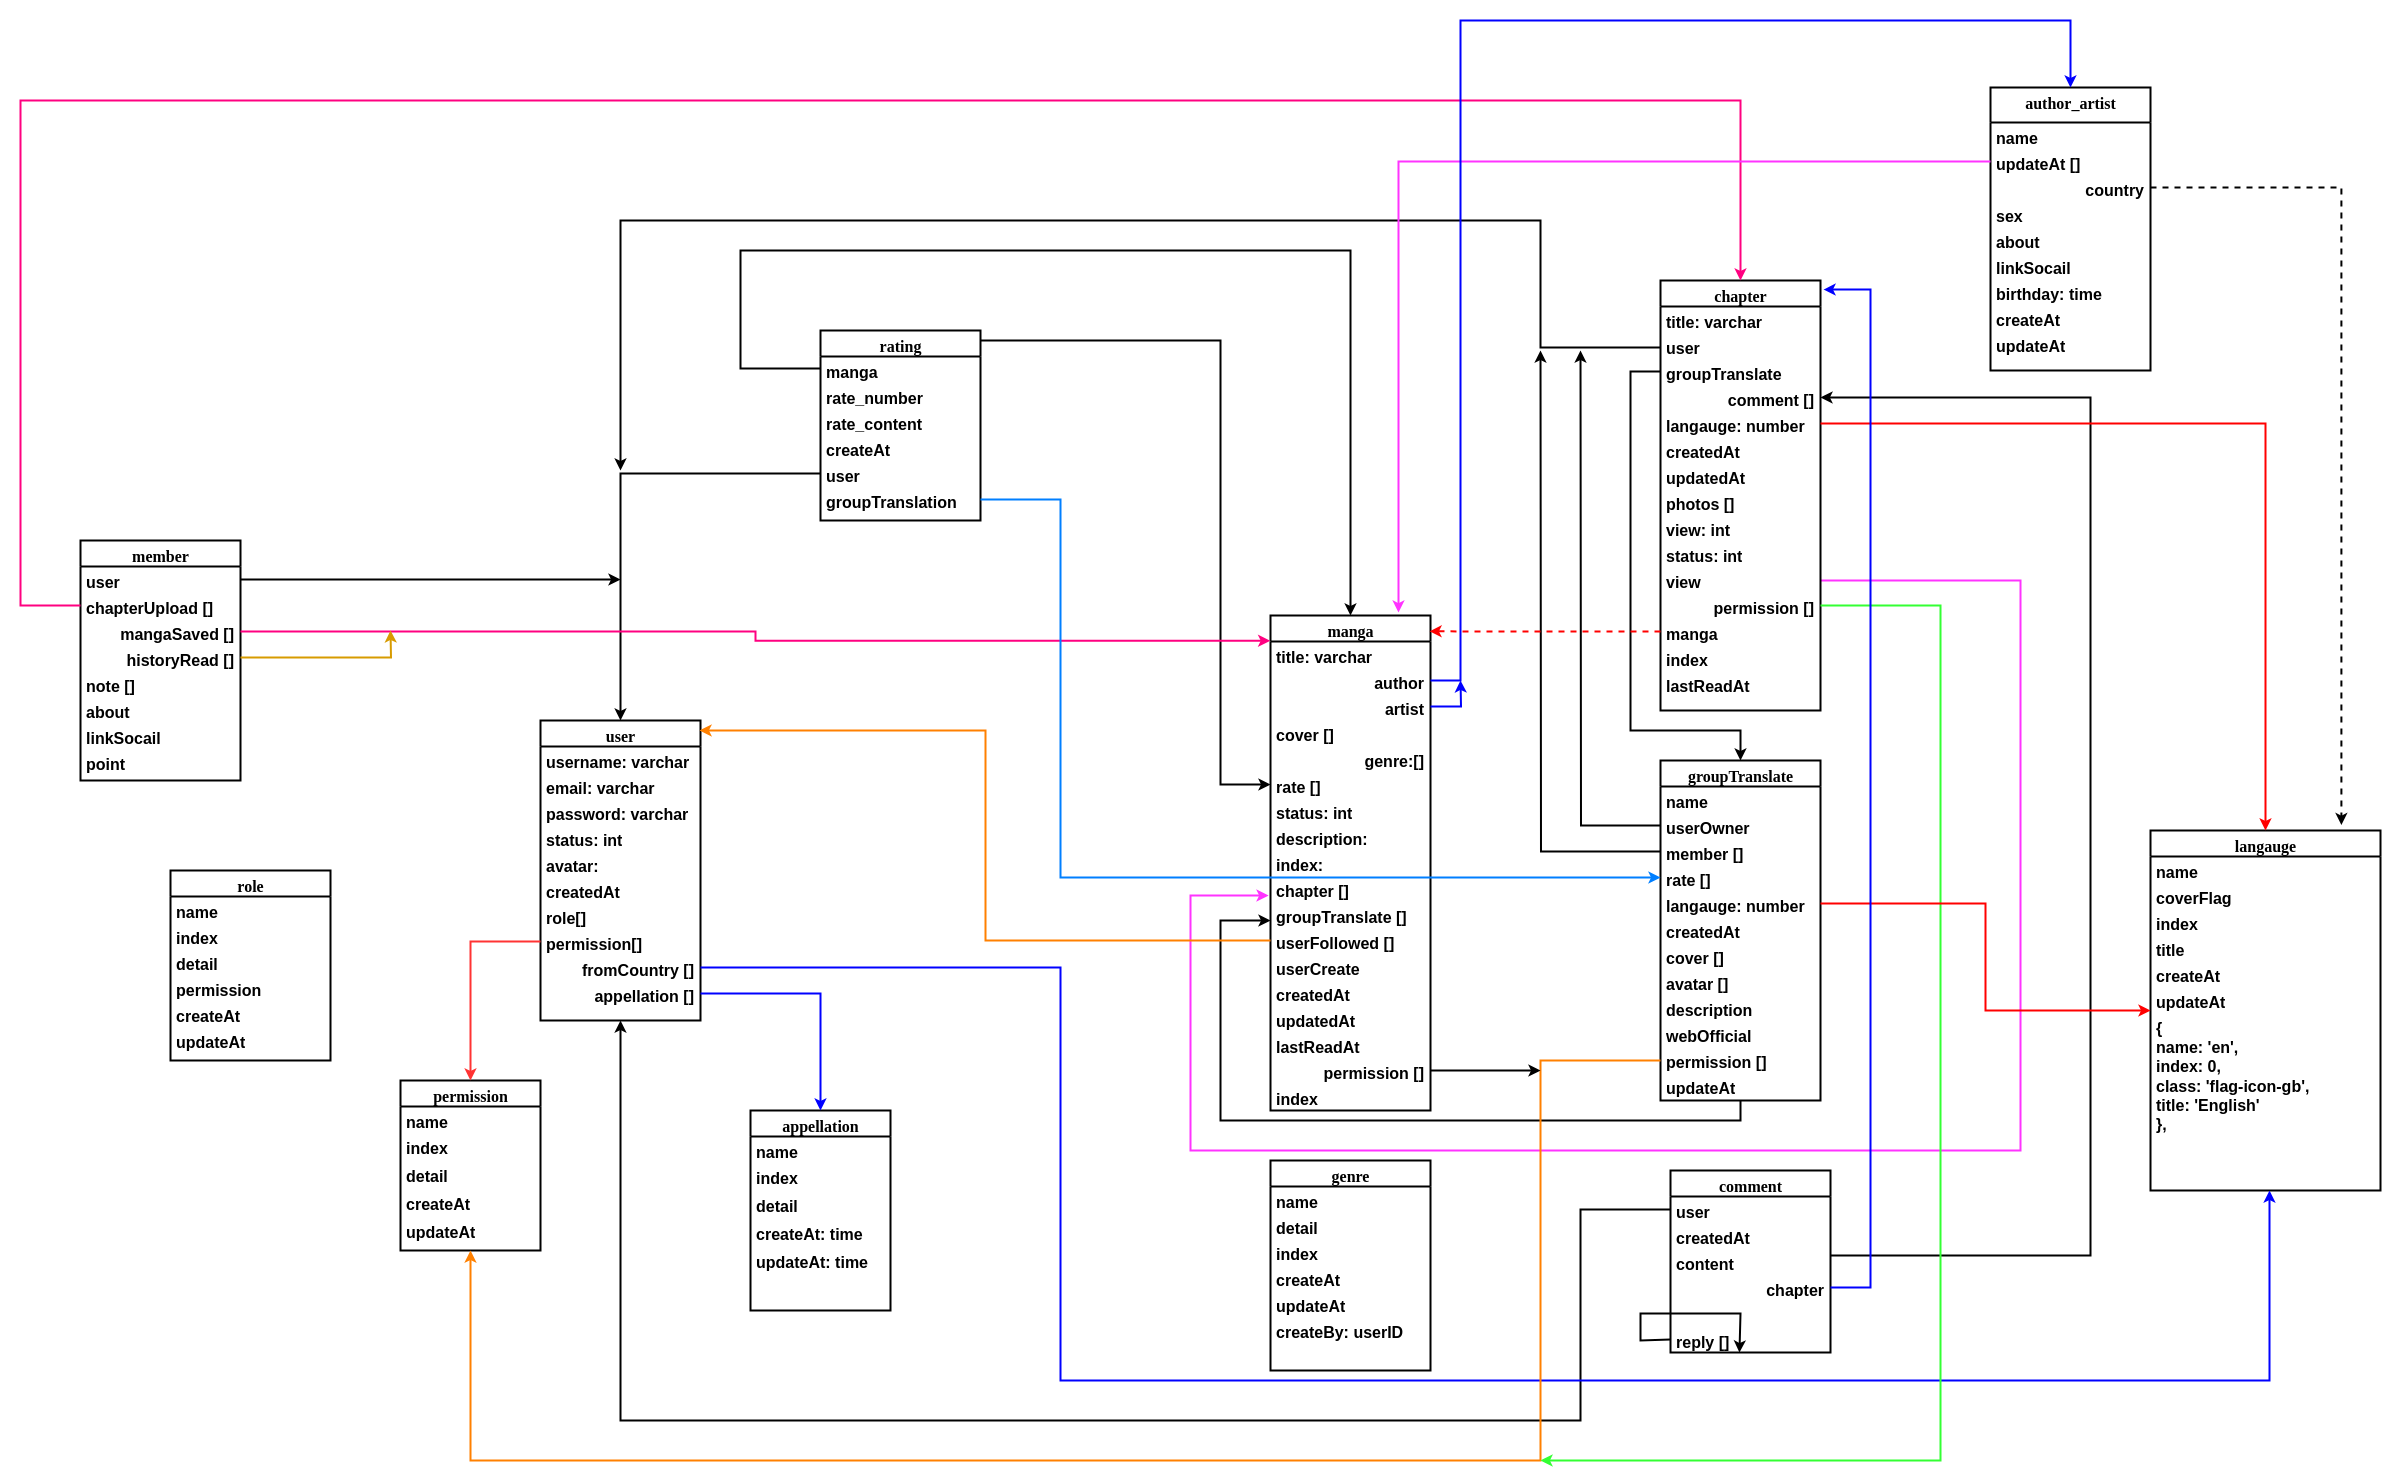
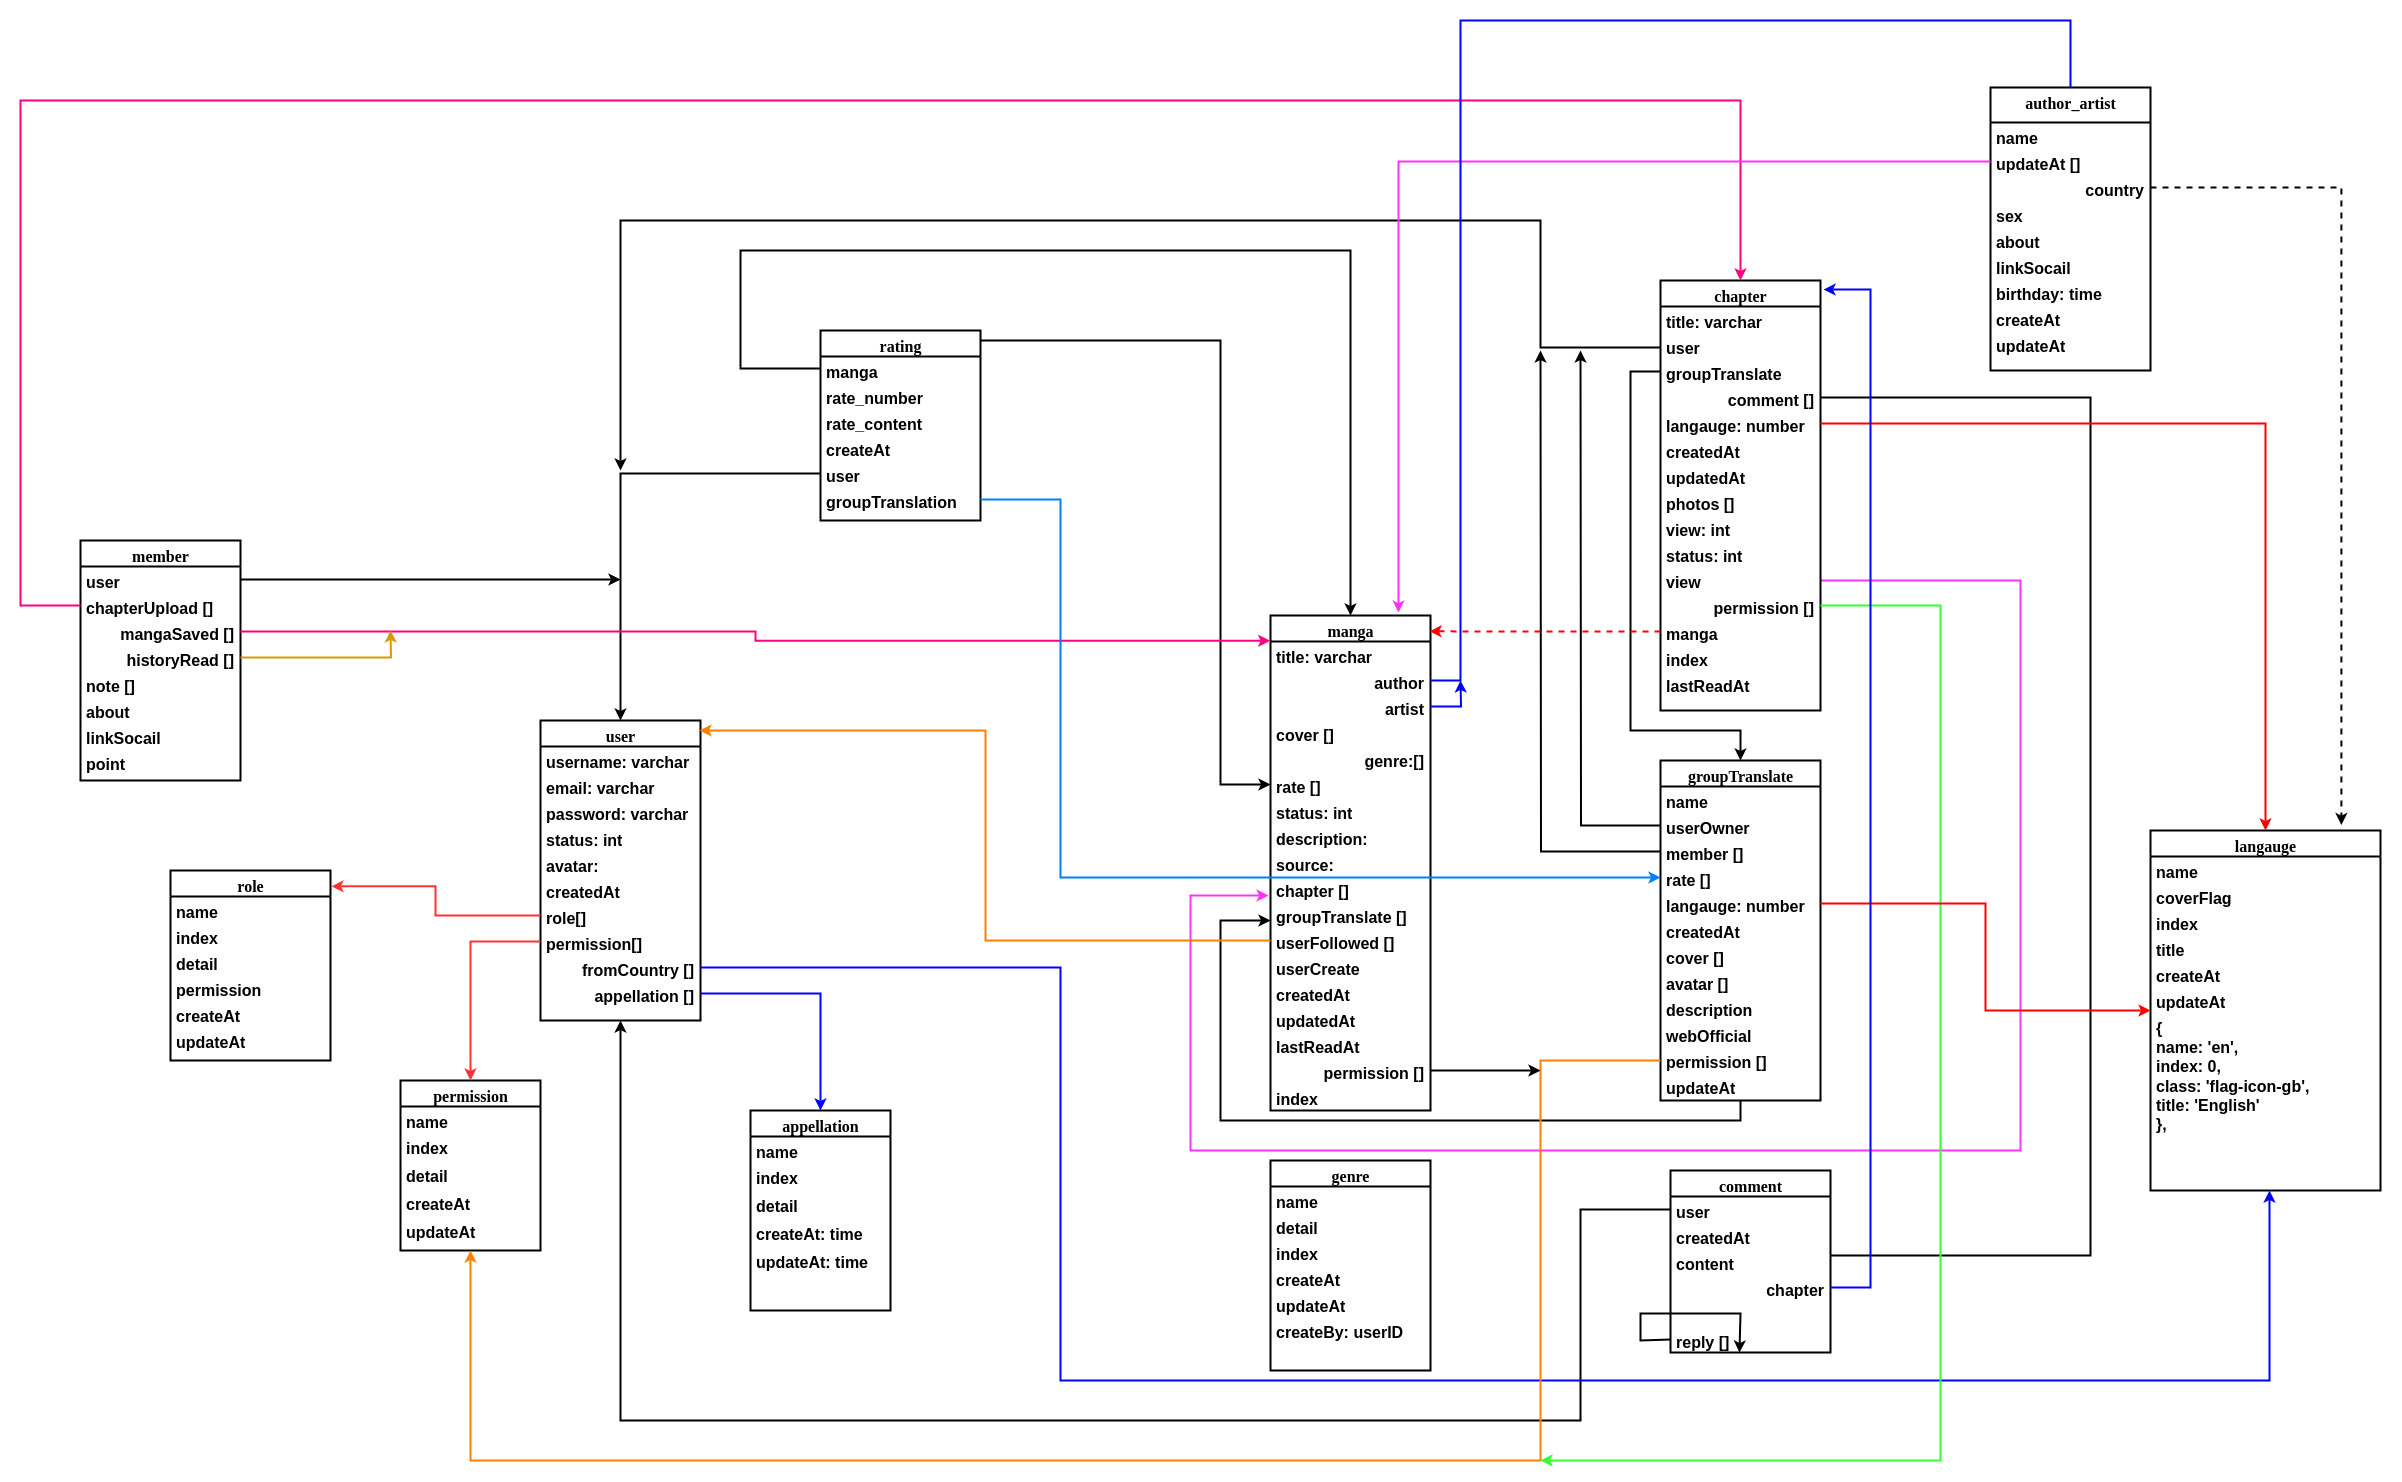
(2071, 77) -> (2071, 80)
(1831, 398) -> (1828, 398)
(1294, 864) -> (1298, 864)
none -> (436, 906)
